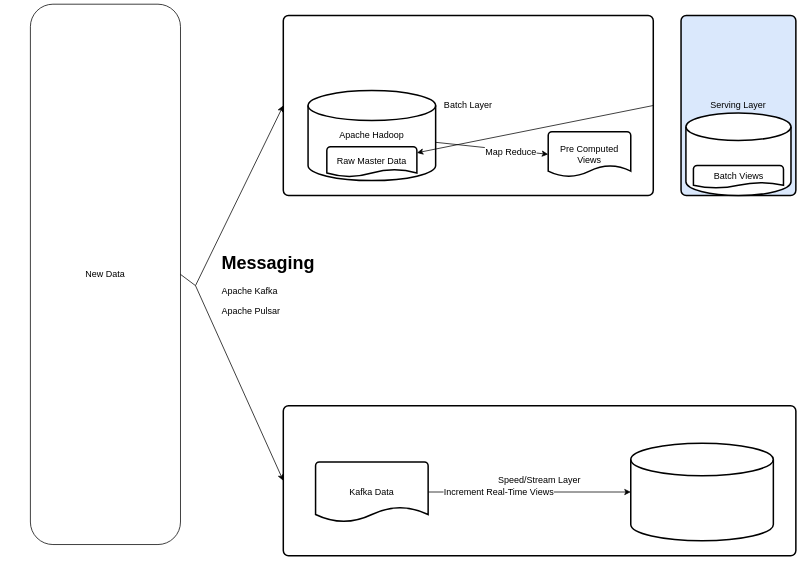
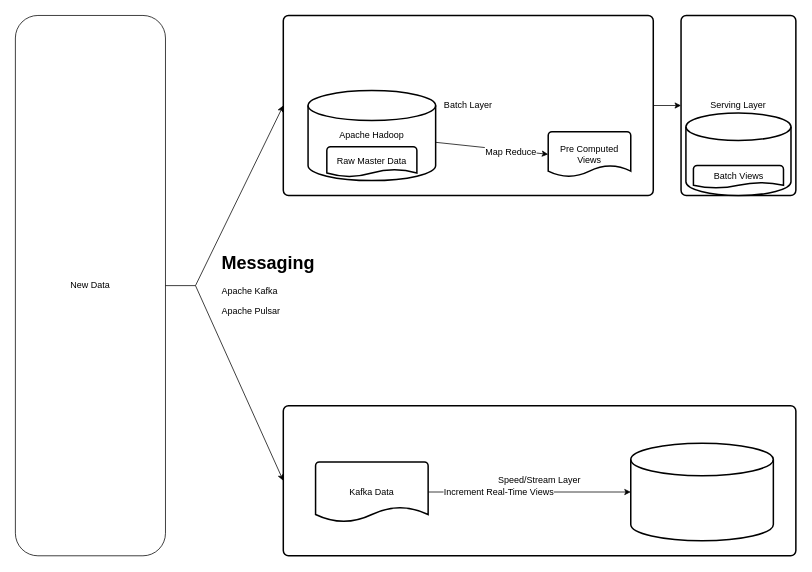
(738, 105) -> (738, 105)
(558, 124) -> (664, 105)
(105, 274) -> (90, 285)
